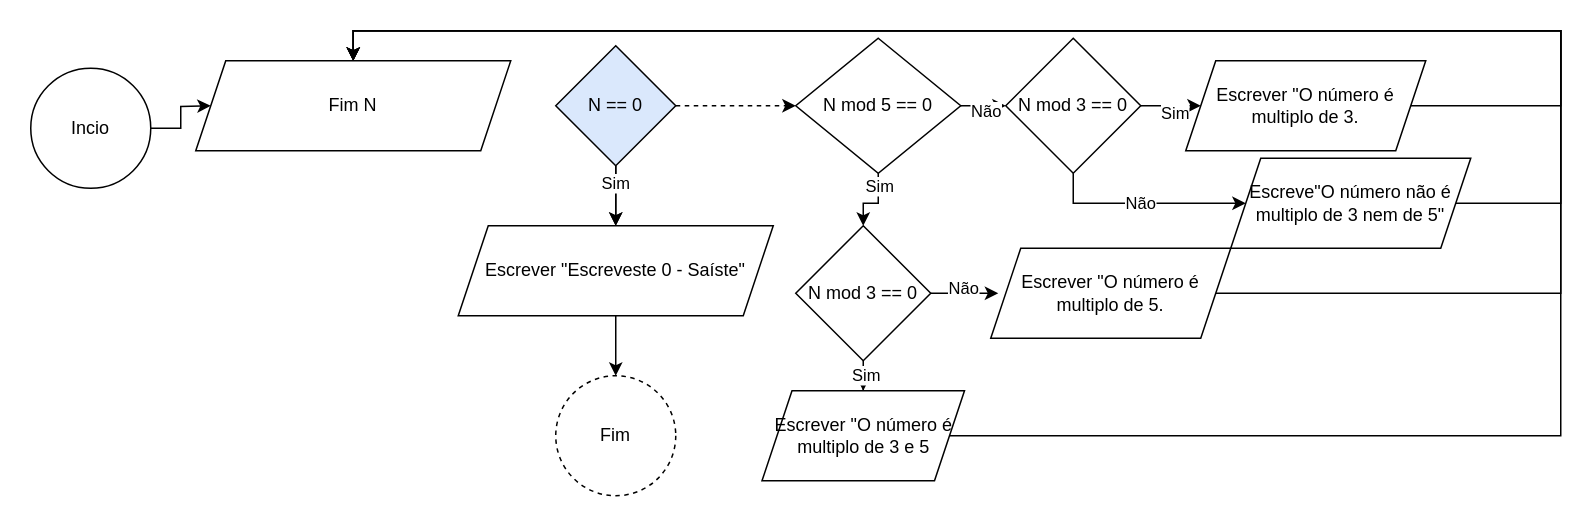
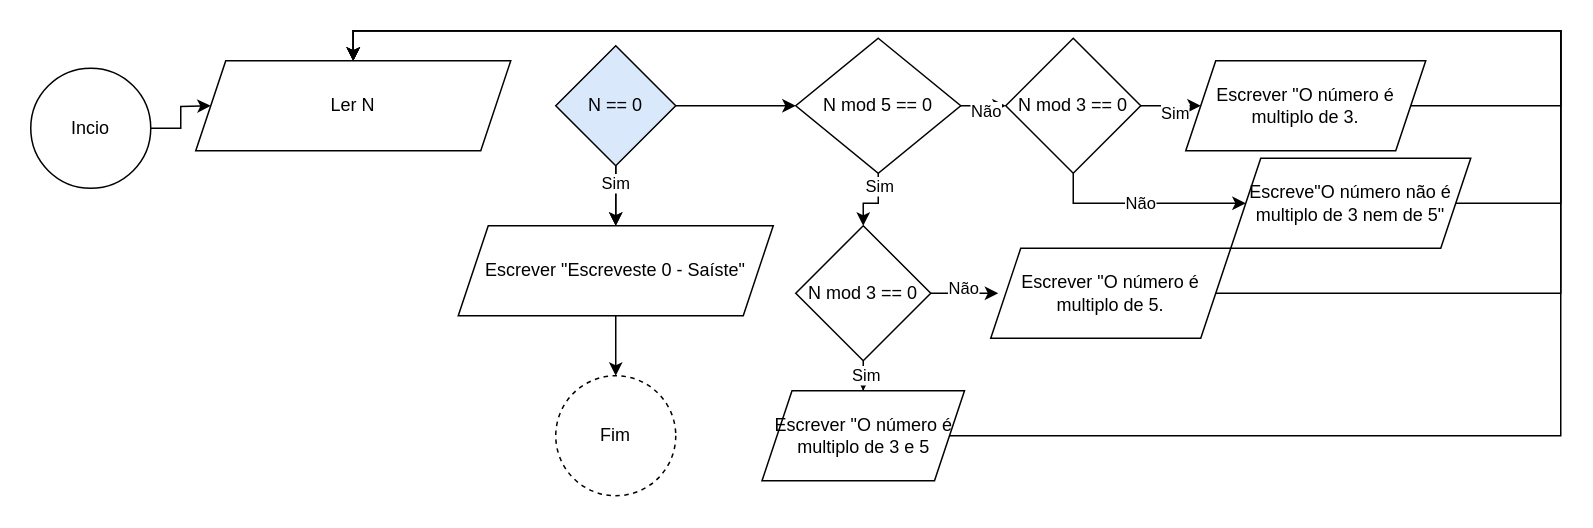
(353, 106) -> (353, 106)
(731, 106) -> (731, 106)
